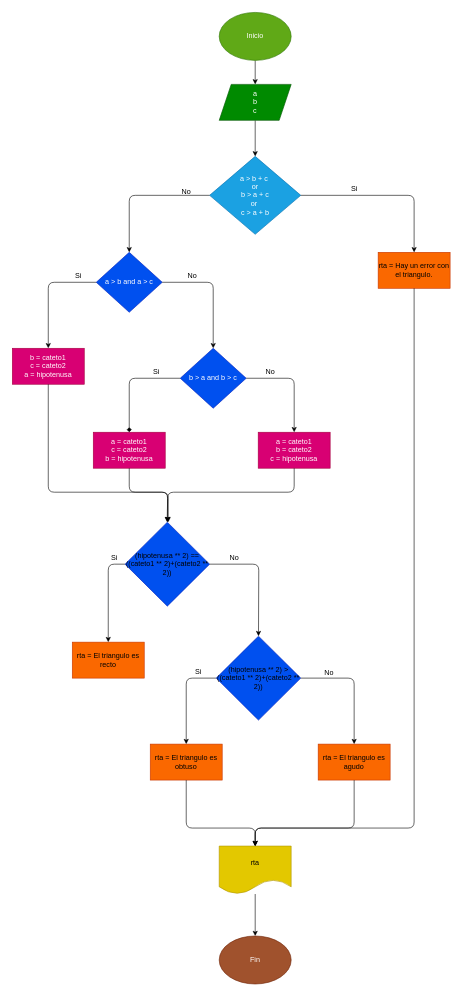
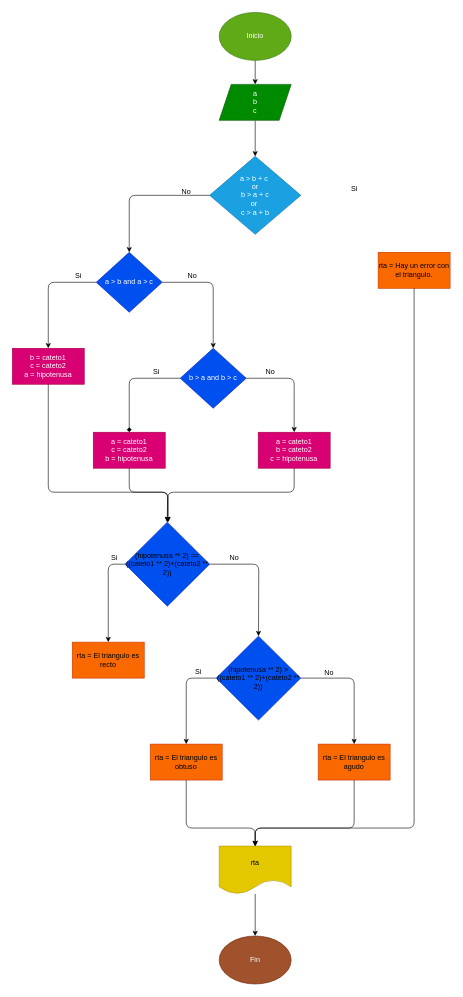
(409, 195) -> none
